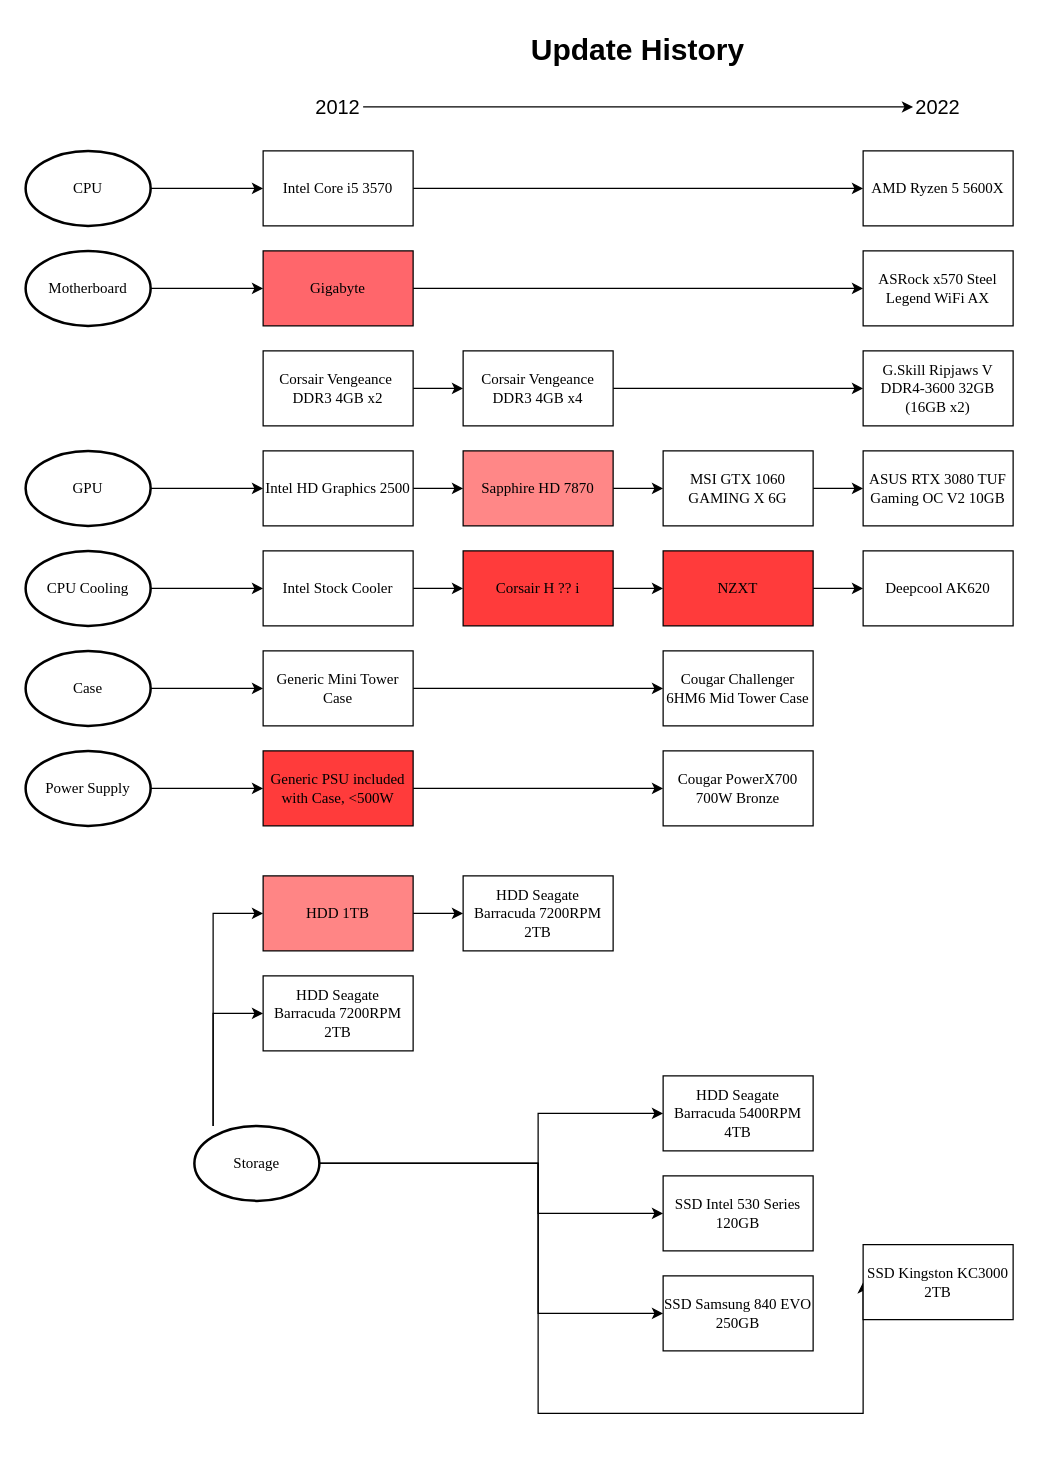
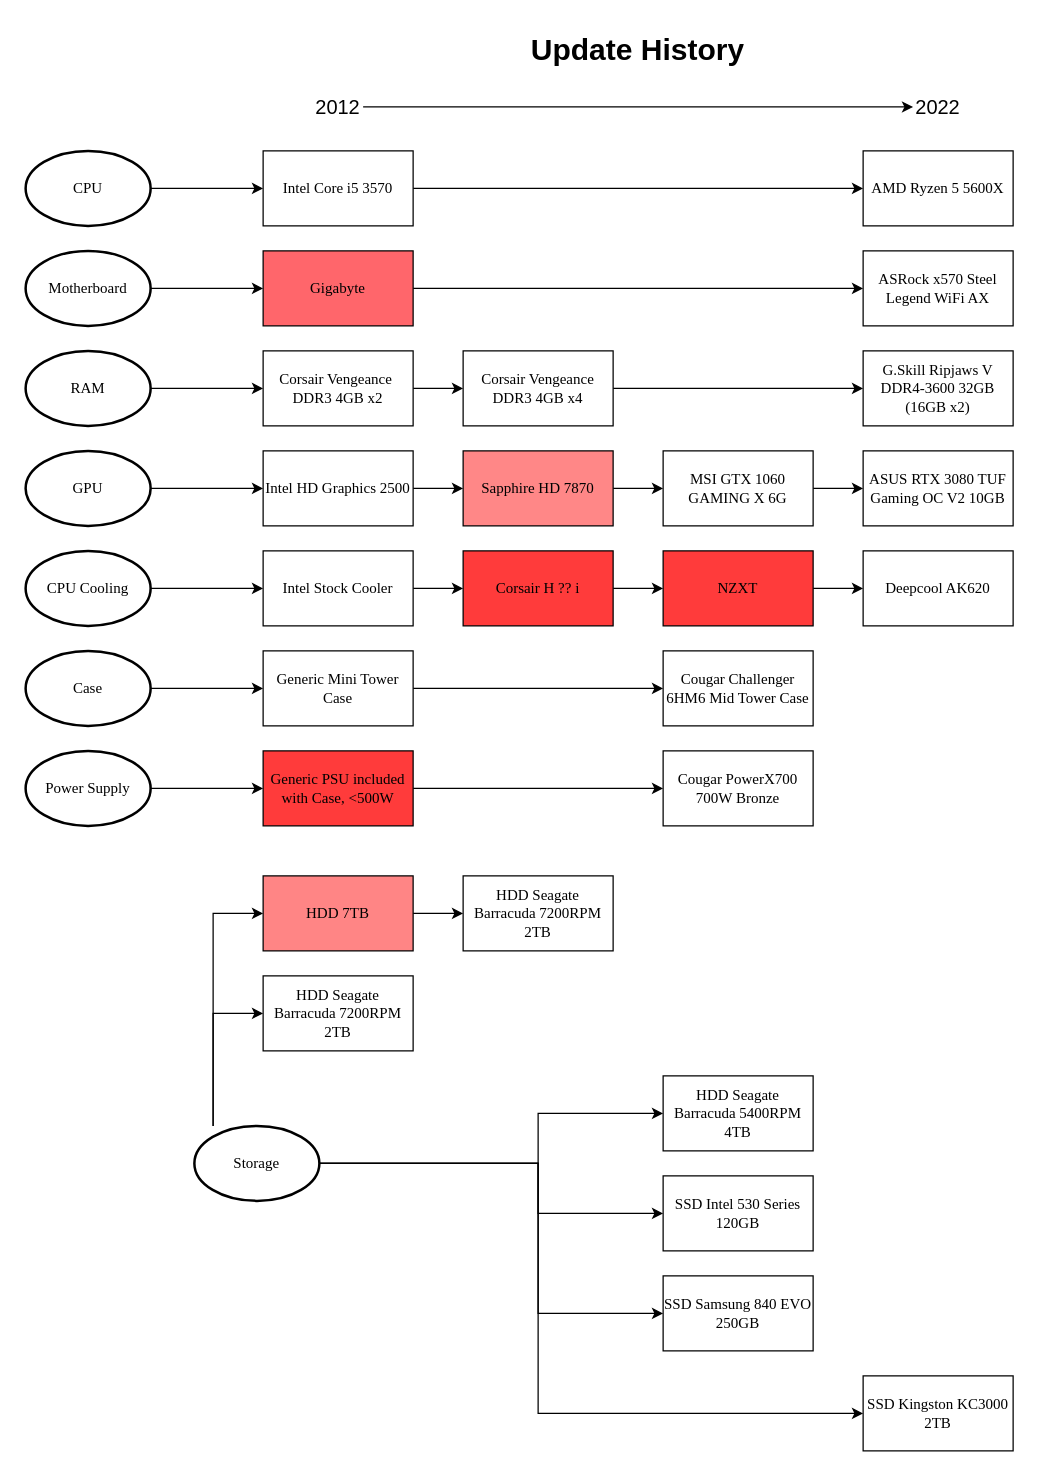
none -> (88, 388)
none -> (203, 388)
(338, 913) -> (338, 913)
(938, 1282) -> (938, 1413)
